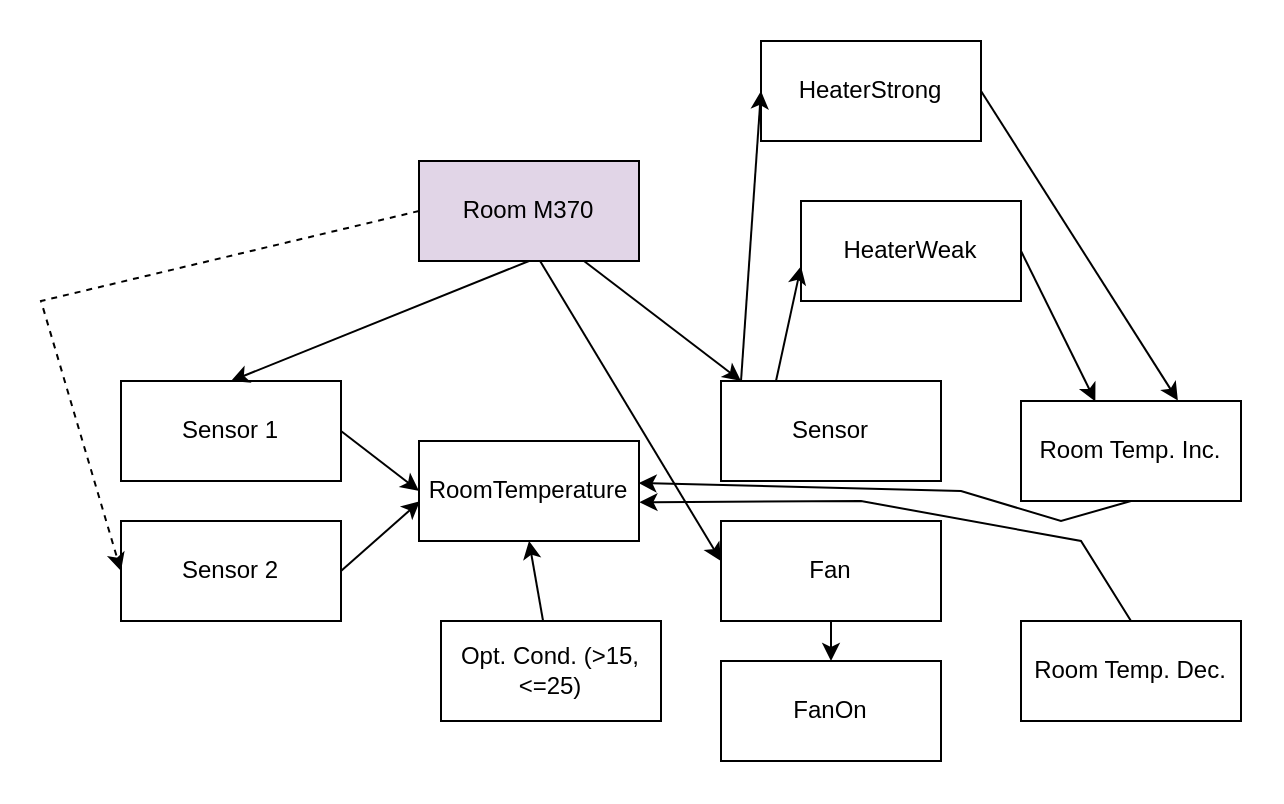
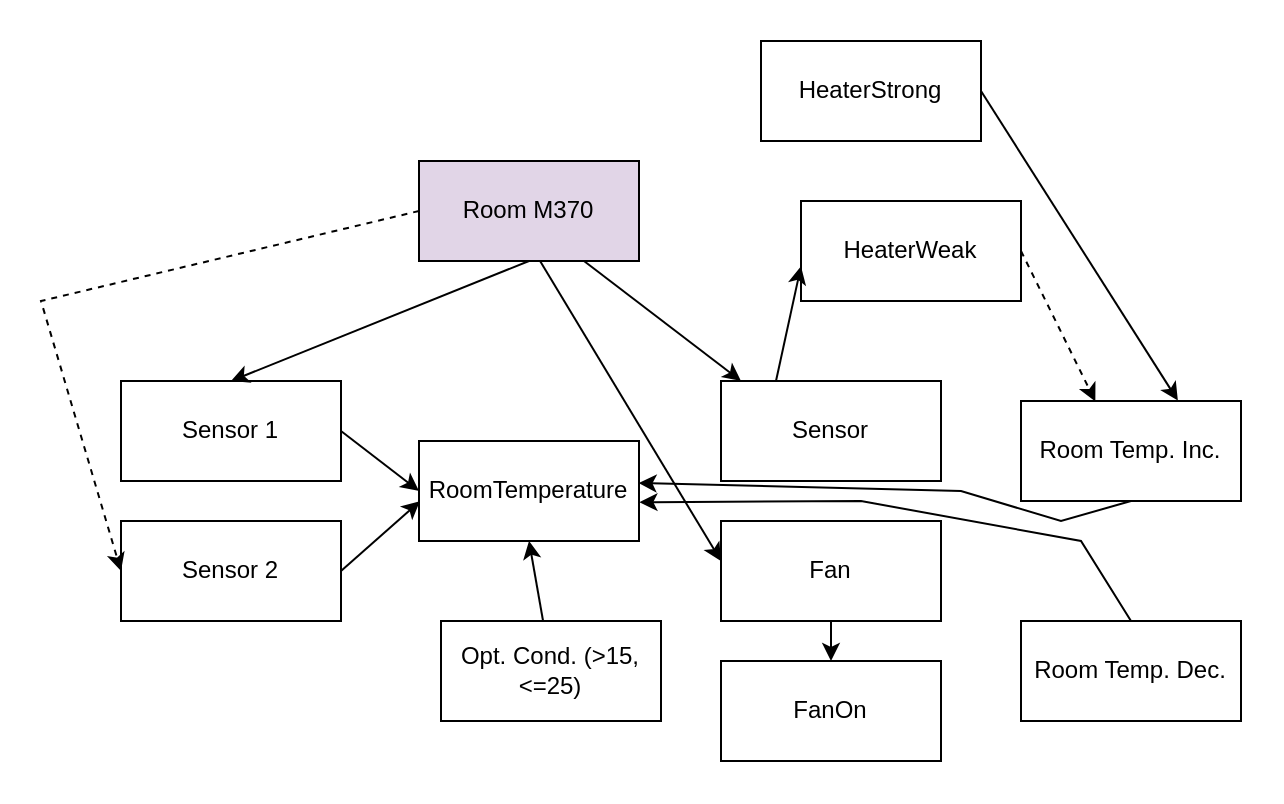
(751, 243) -> none
(1056, 322) -> (1056, 322)
